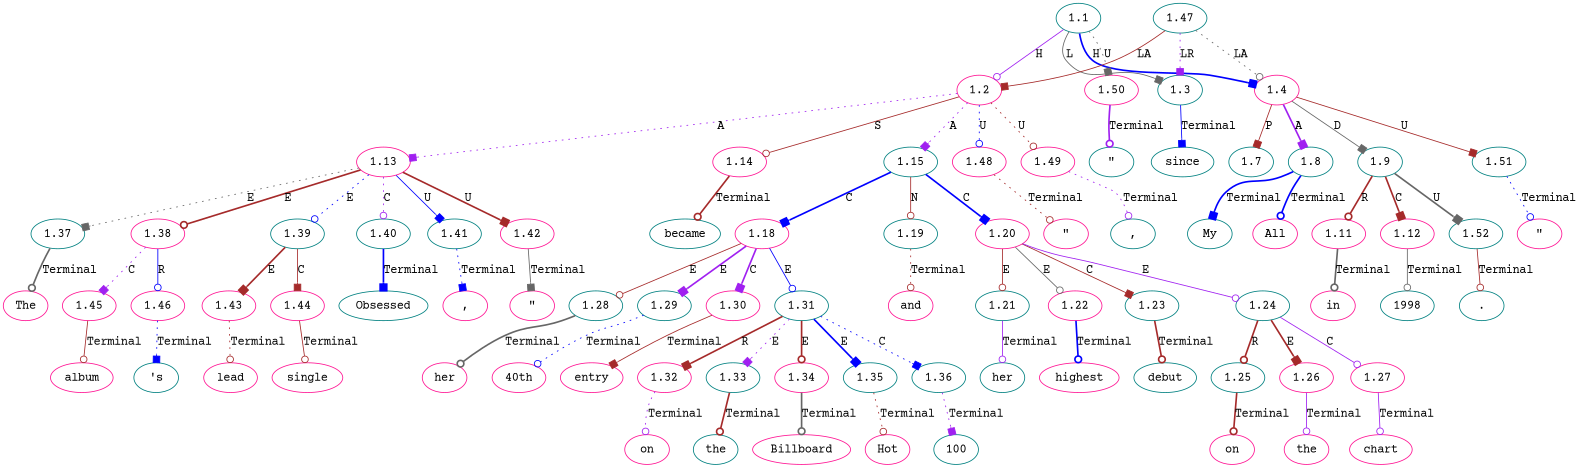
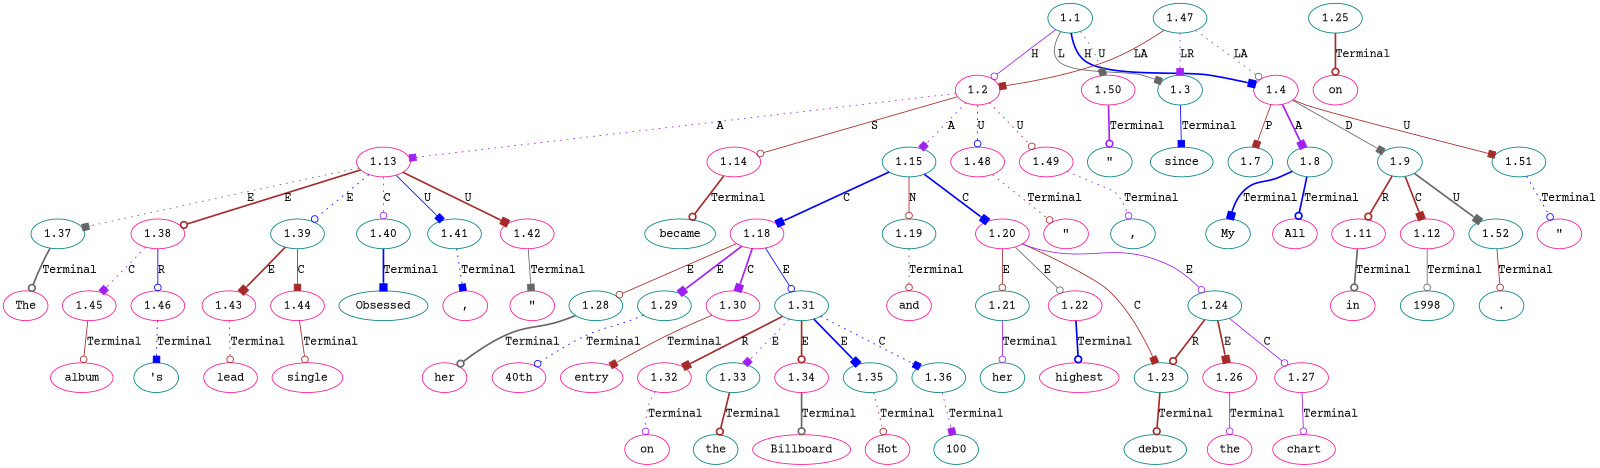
(1251, 338) -> (1190, 339)
